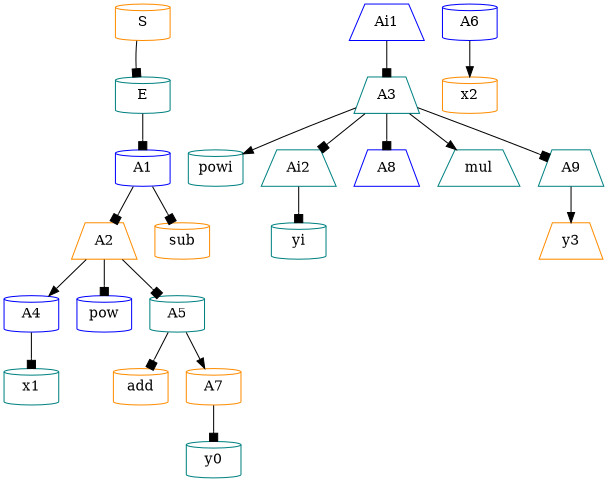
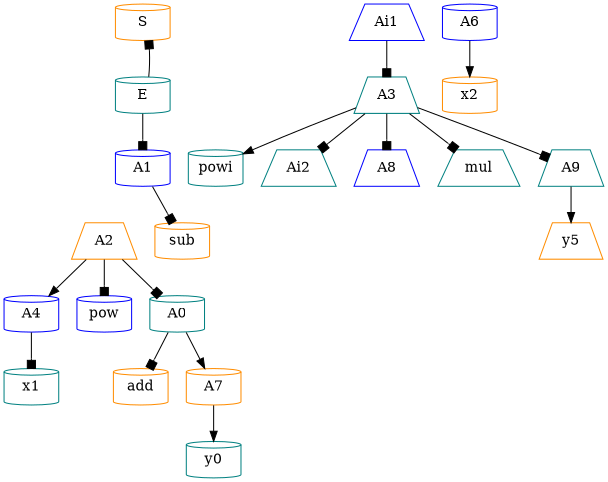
(136, 54) -> (150, 64)
(429, 128) -> (429, 128)
(126, 200) -> none
(299, 241) -> none
(571, 241) -> (571, 241)
(177, 314) -> (177, 314)
(214, 418) -> (214, 418)
